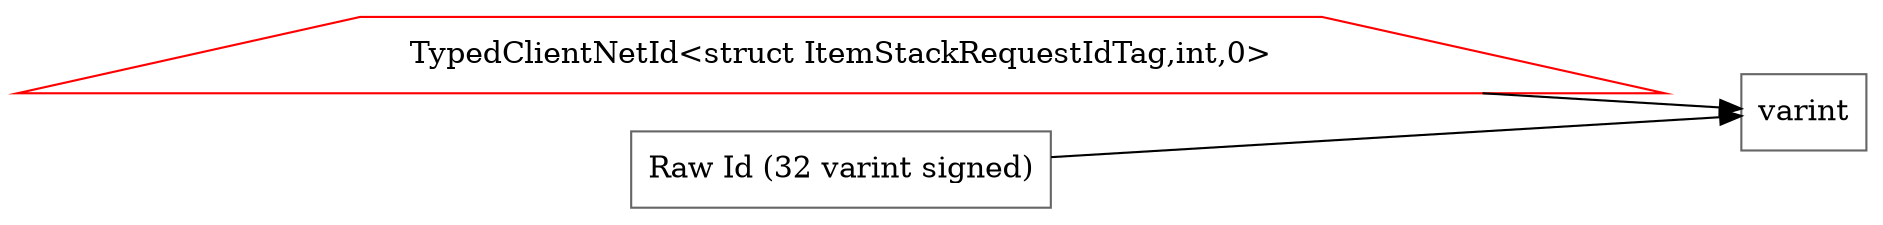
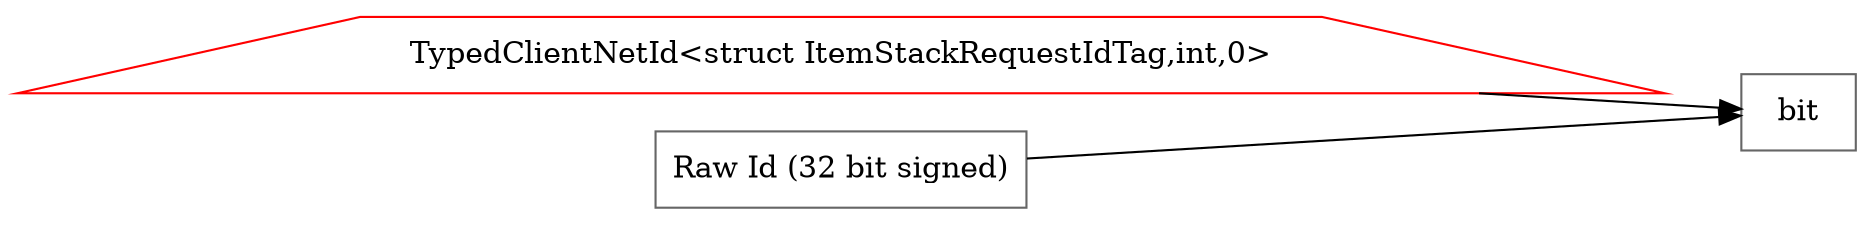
(1804, 112) -> (1799, 112)
(841, 170) -> (841, 170)
